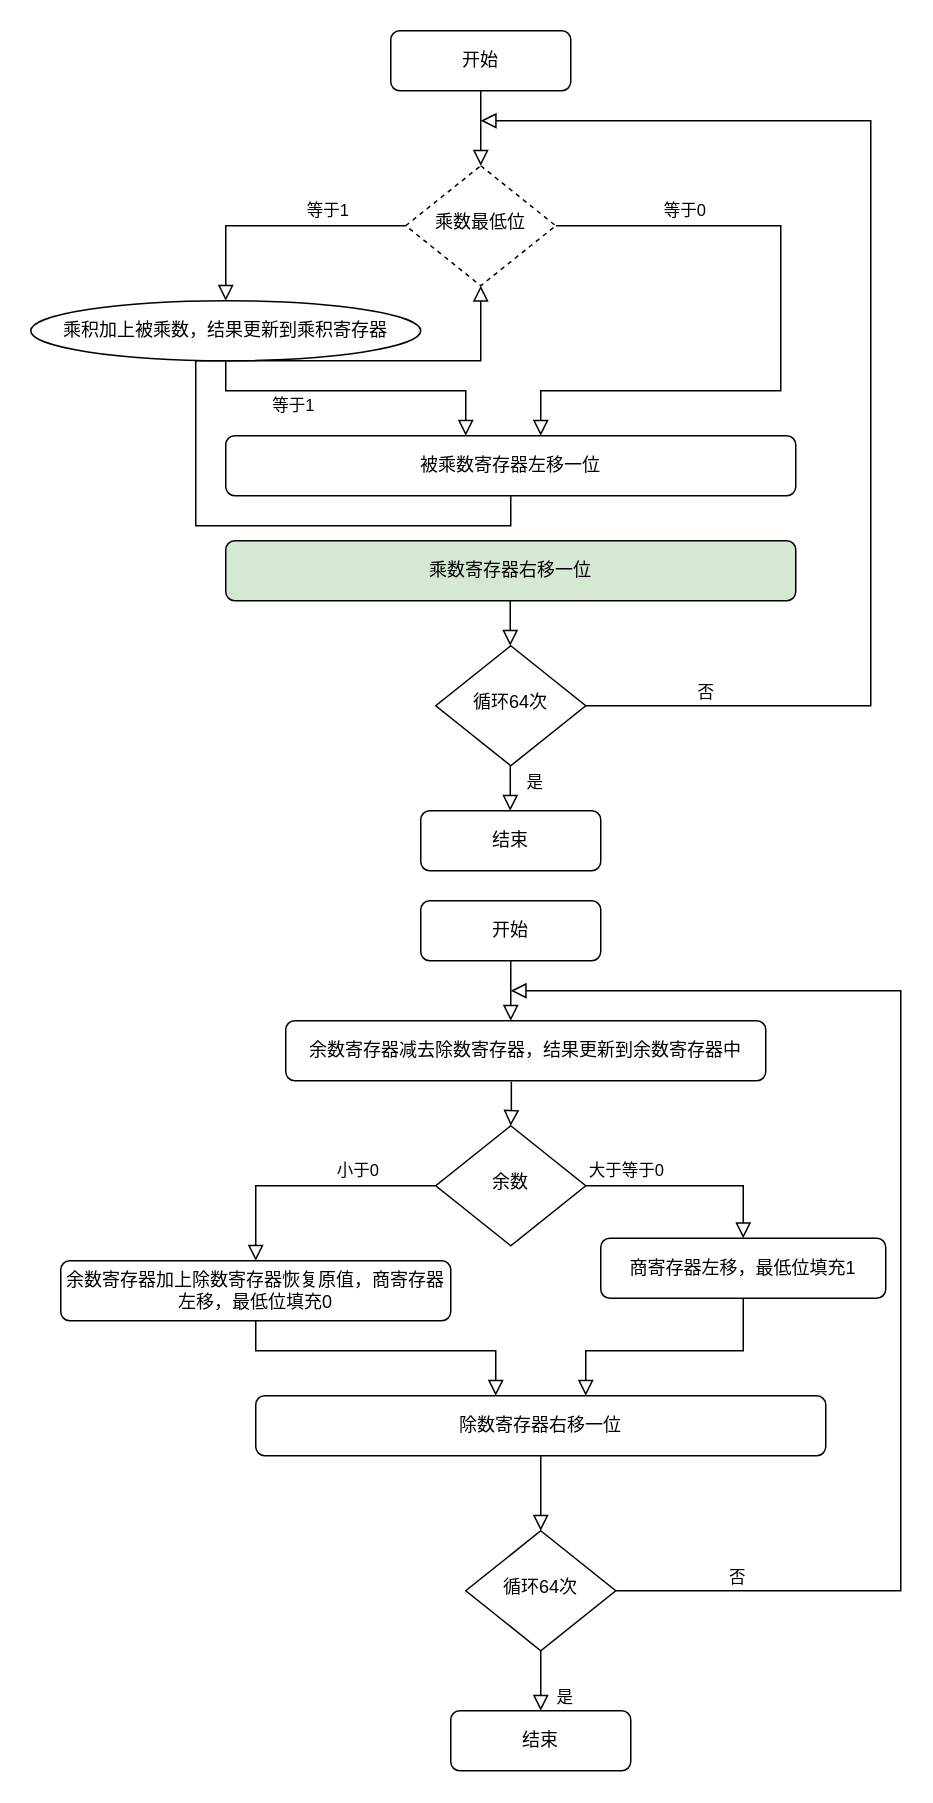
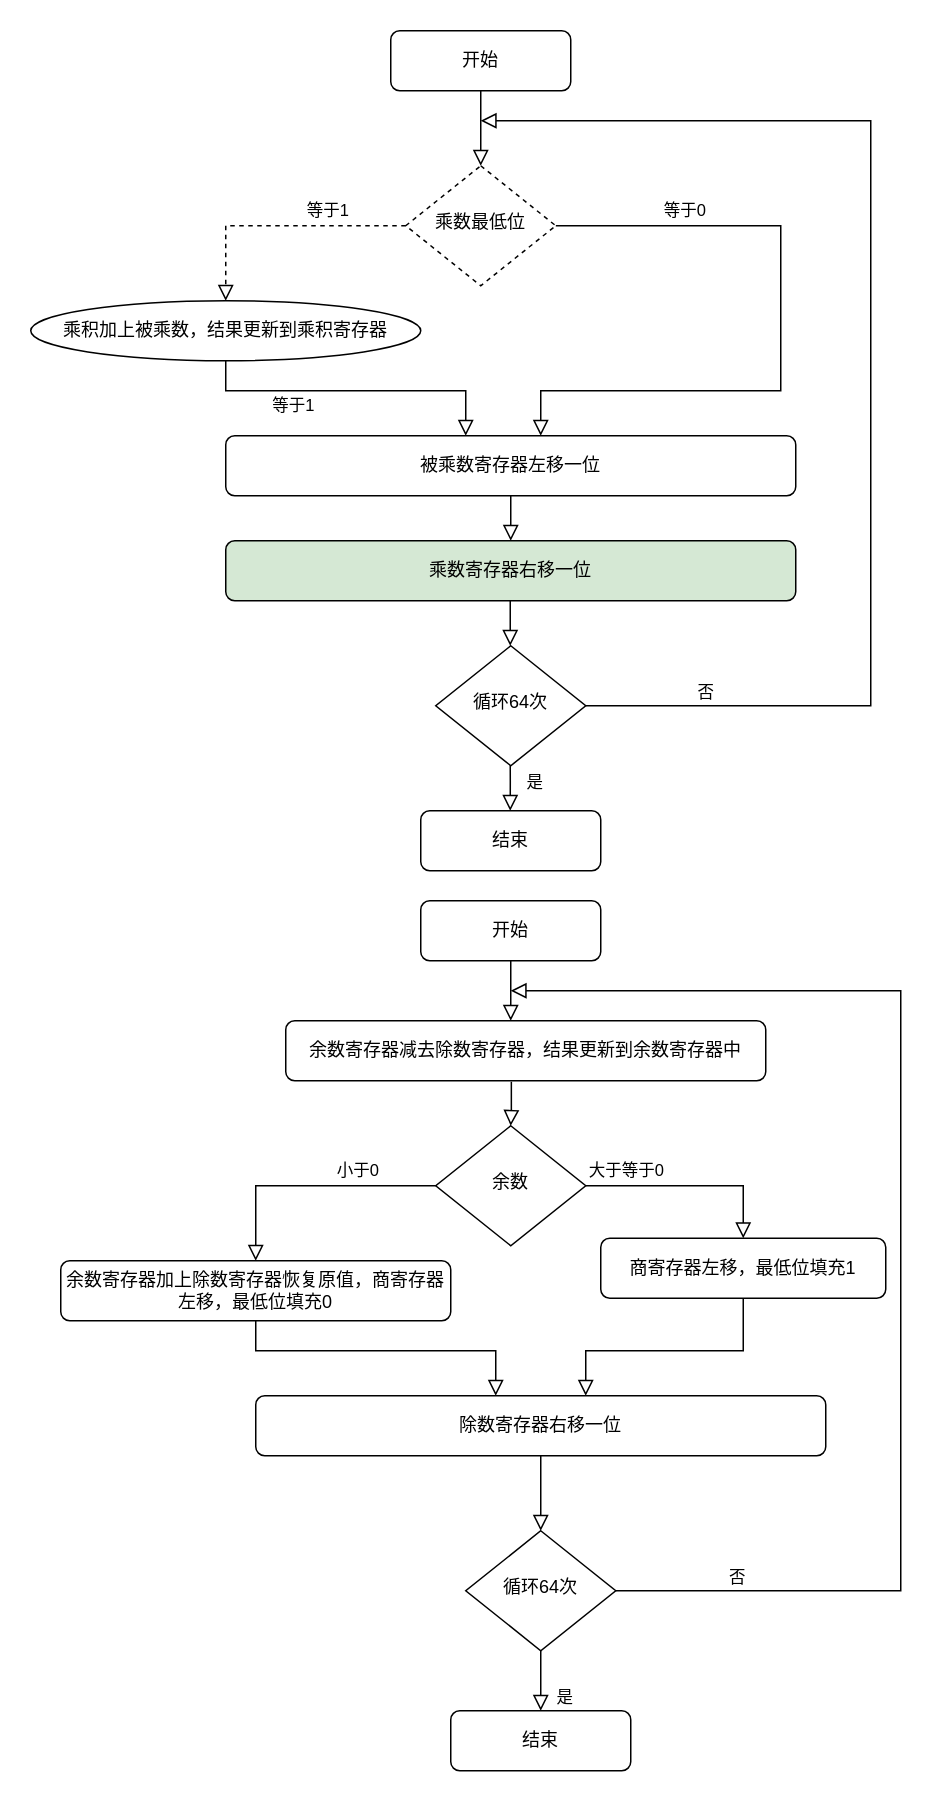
(285, 226) -> (285, 226)
(272, 526) -> (511, 525)
